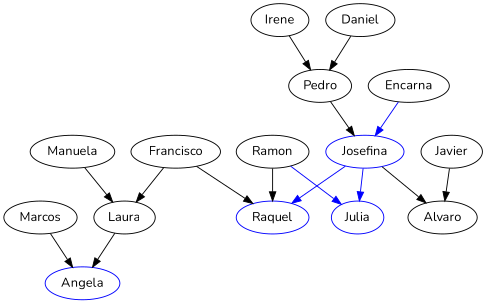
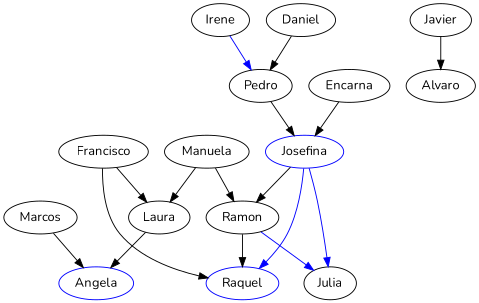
(297, 49) -> (238, 49)
(389, 115) -> (330, 115)
none -> (222, 181)
(400, 182) -> (277, 181)
(358, 218) -> (330, 283)
